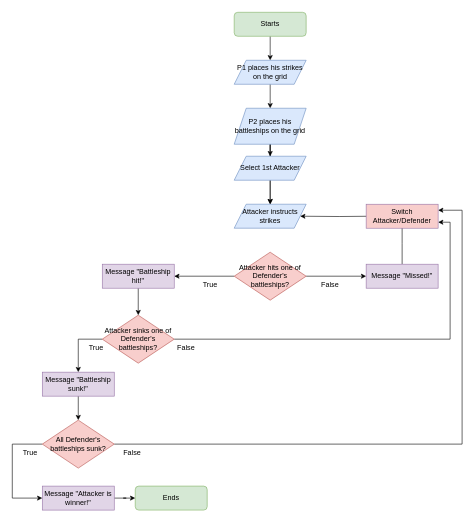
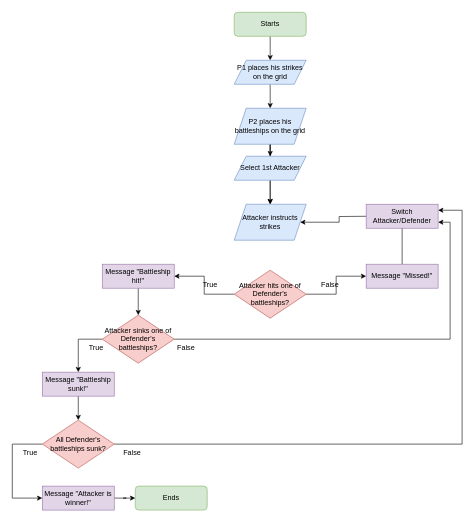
(270, 216) -> (270, 222)
(402, 216) -> (402, 216)
(270, 276) -> (270, 294)
